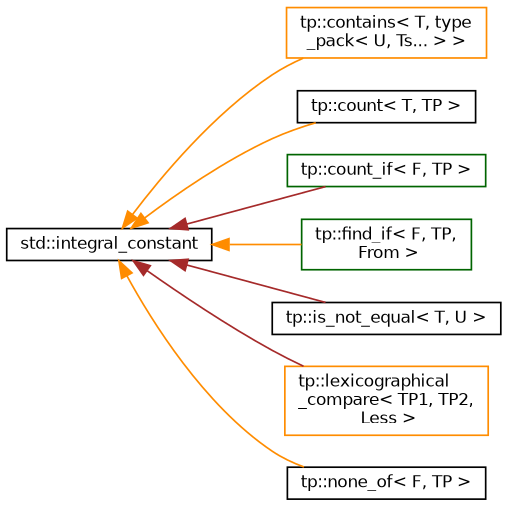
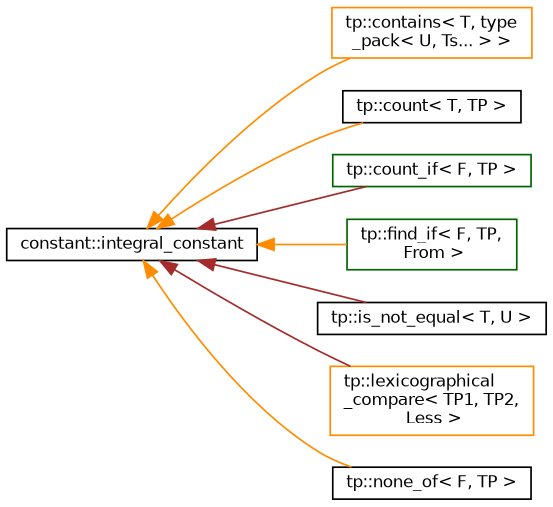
(109, 245) -> (132, 245)
